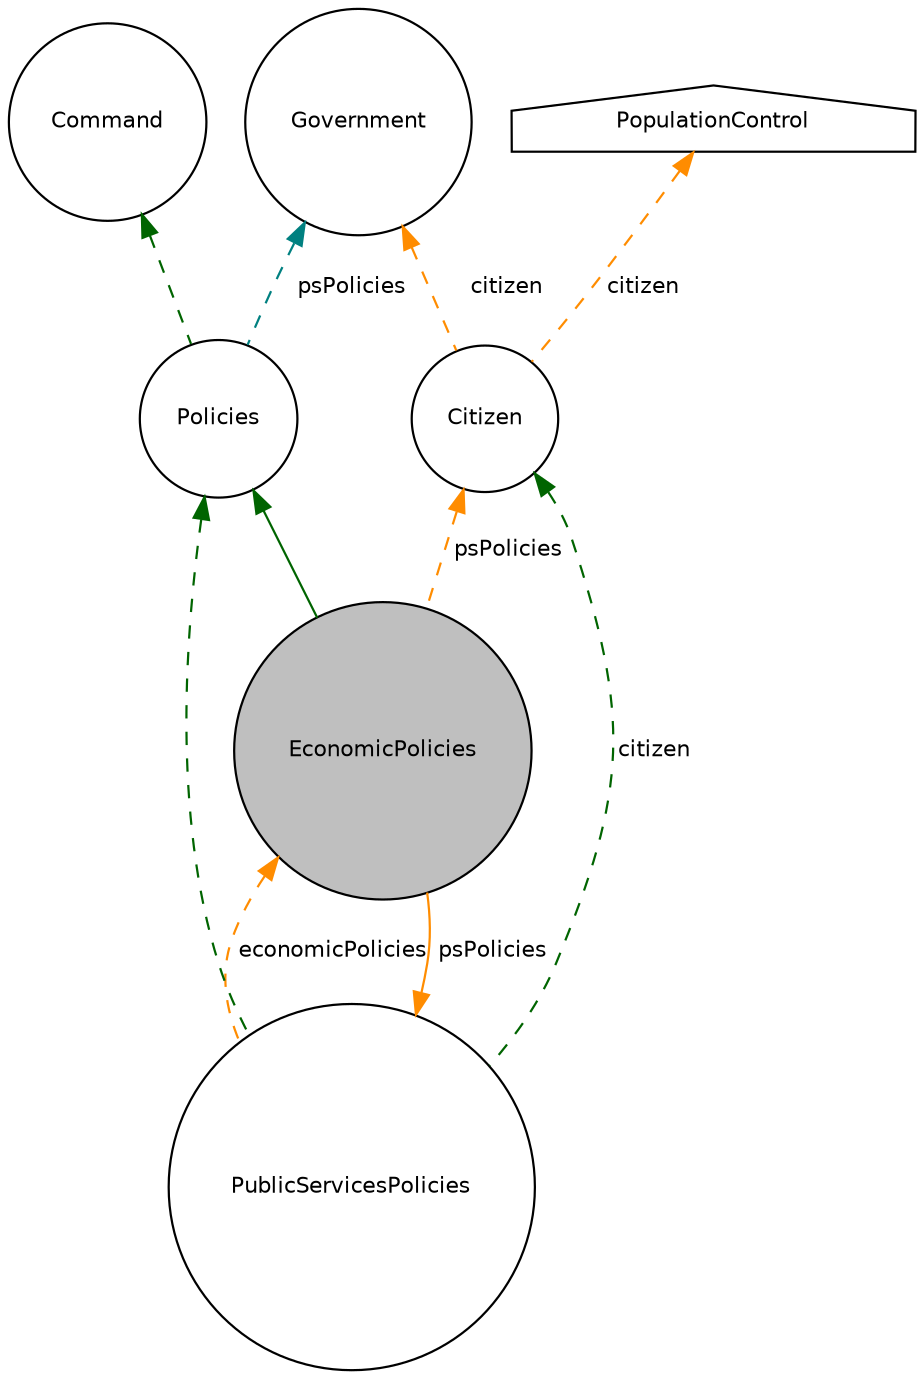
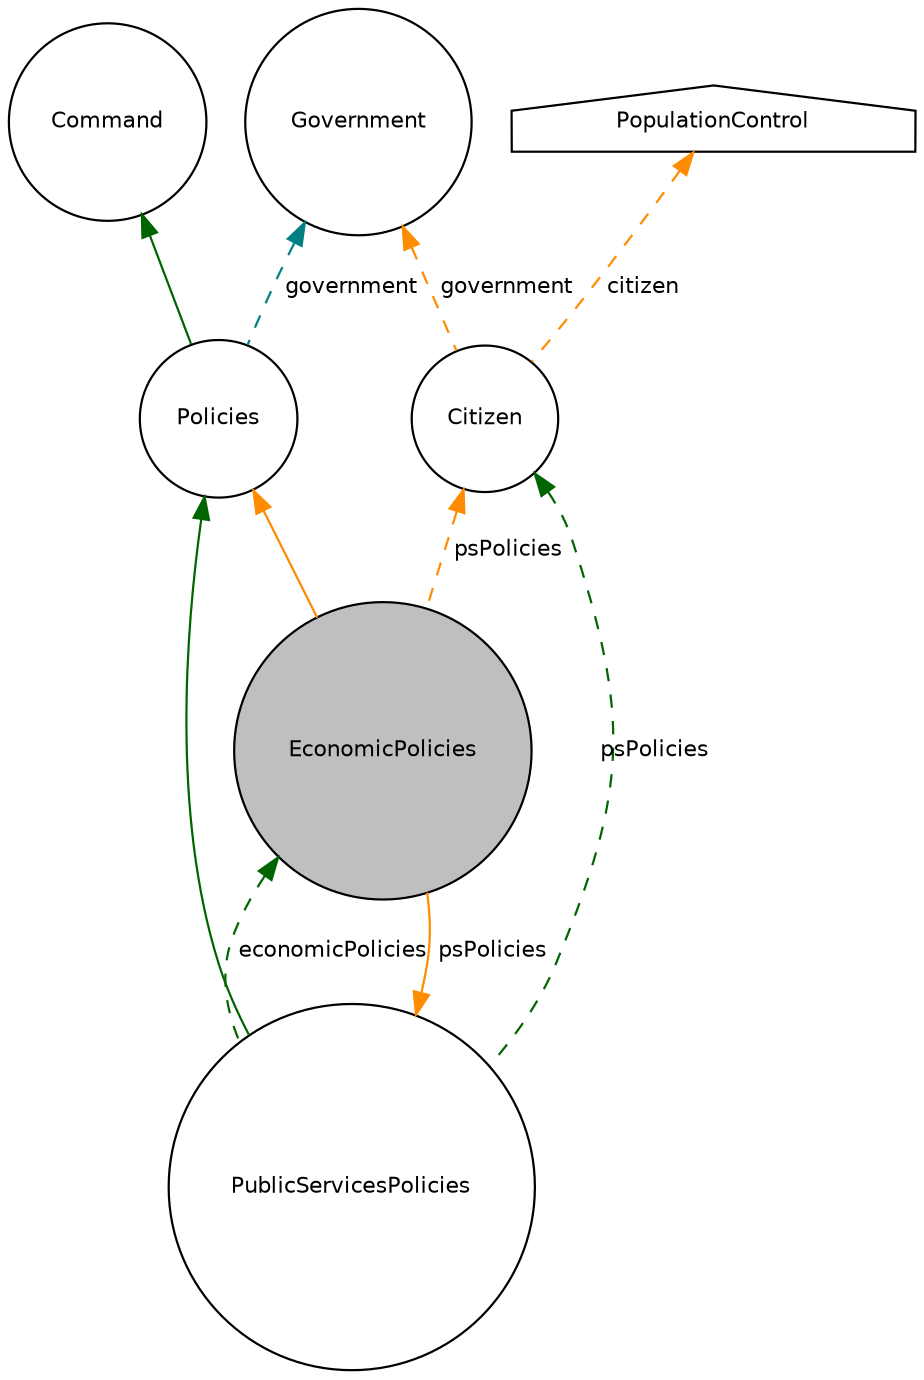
(348, 287) -> (348, 287)
(504, 287) -> (504, 287)
(170, 290) -> (170, 290)
(290, 564) -> (290, 564)
(651, 751) -> (651, 751)
(188, 781) -> (188, 781)
(230, 947) -> (230, 947)
